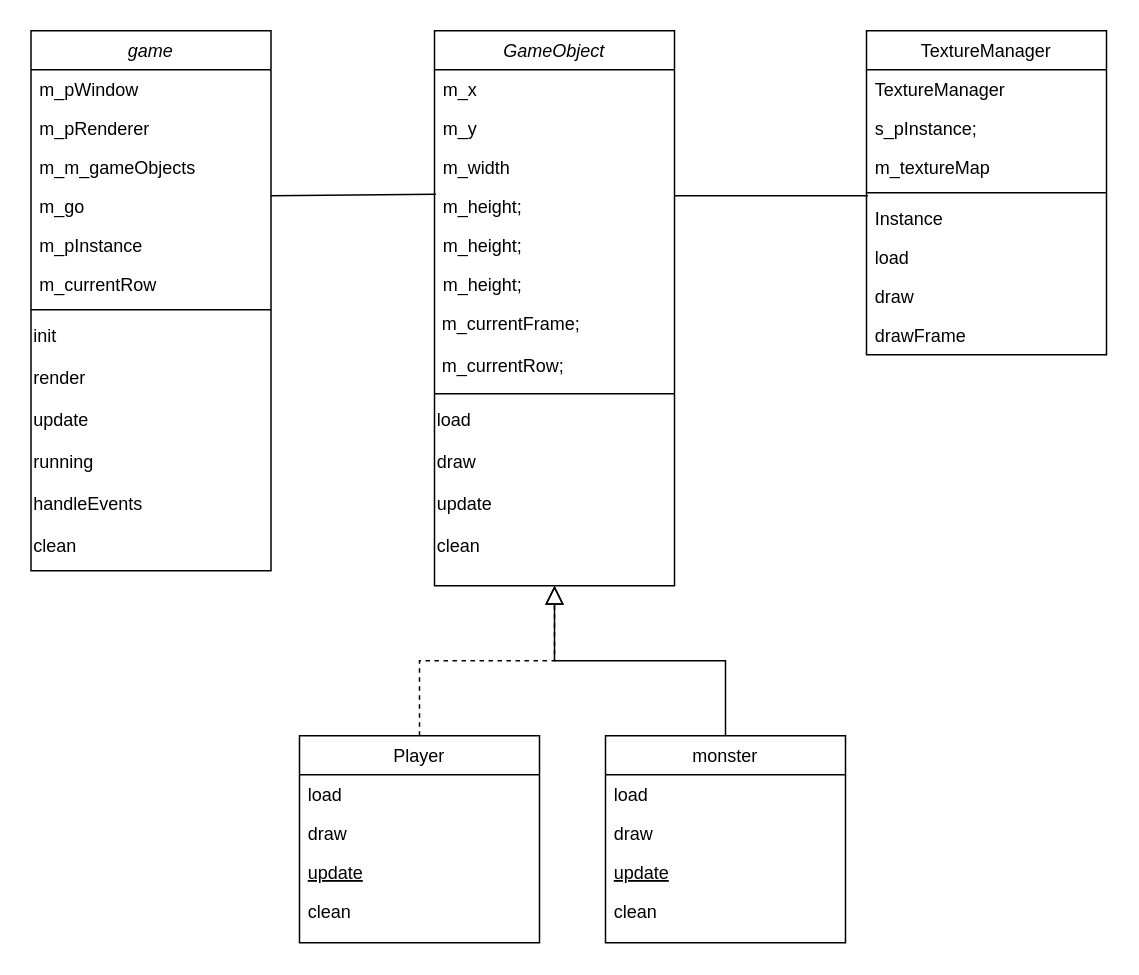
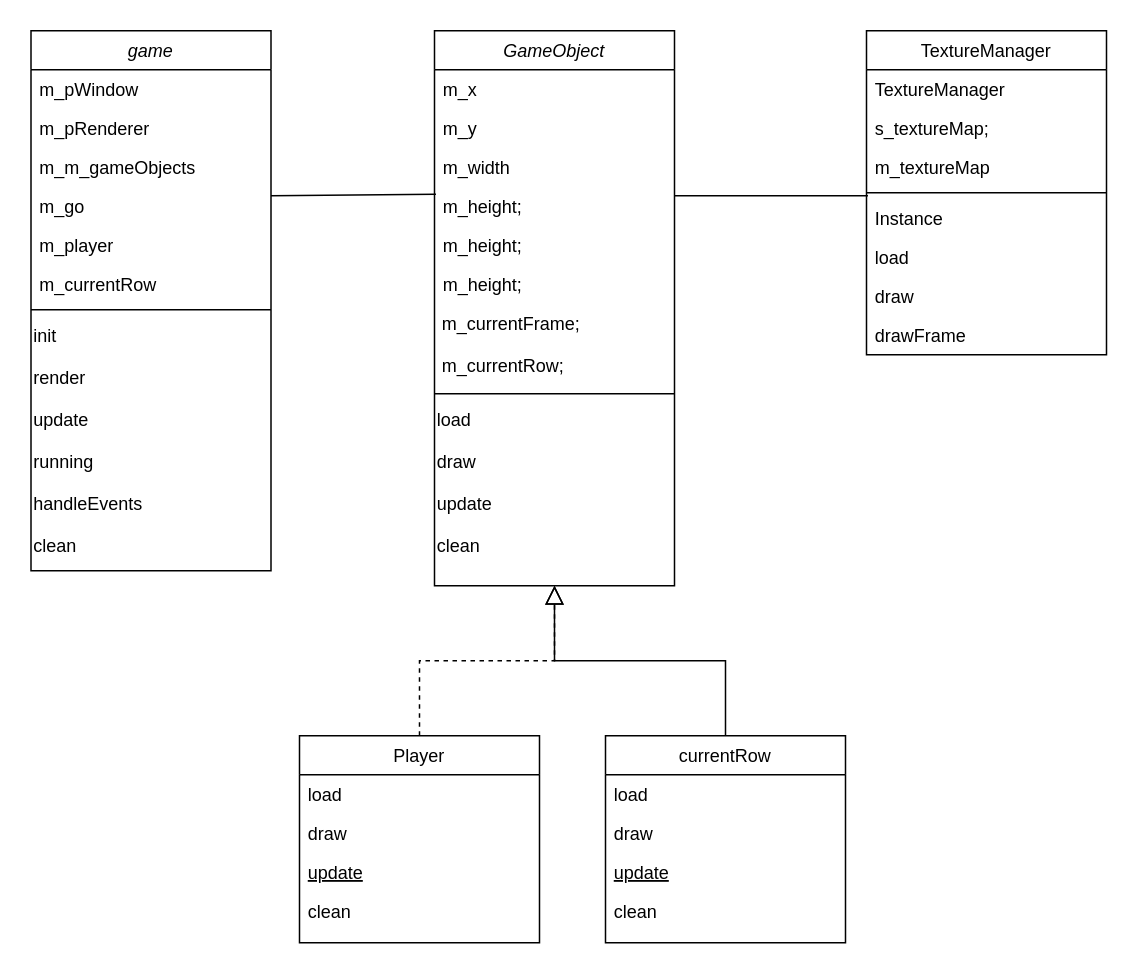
(933, 129) -> (938, 129)
(94, 246) -> (77, 246)
(725, 756) -> (725, 756)
